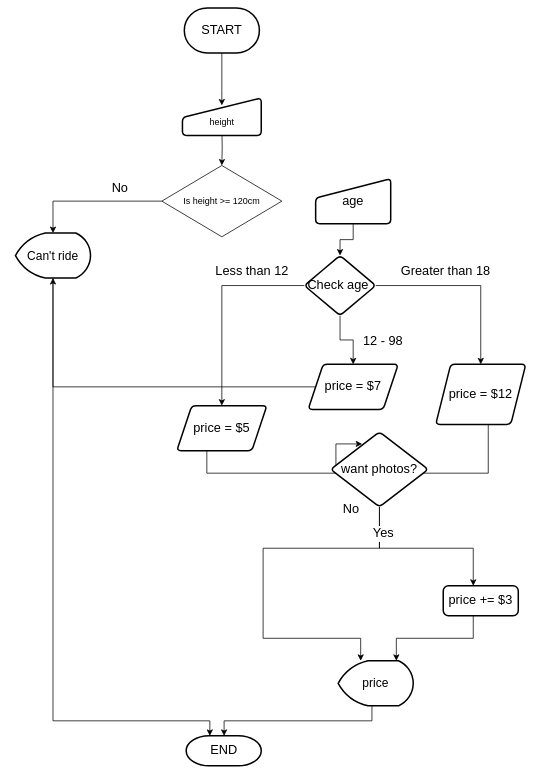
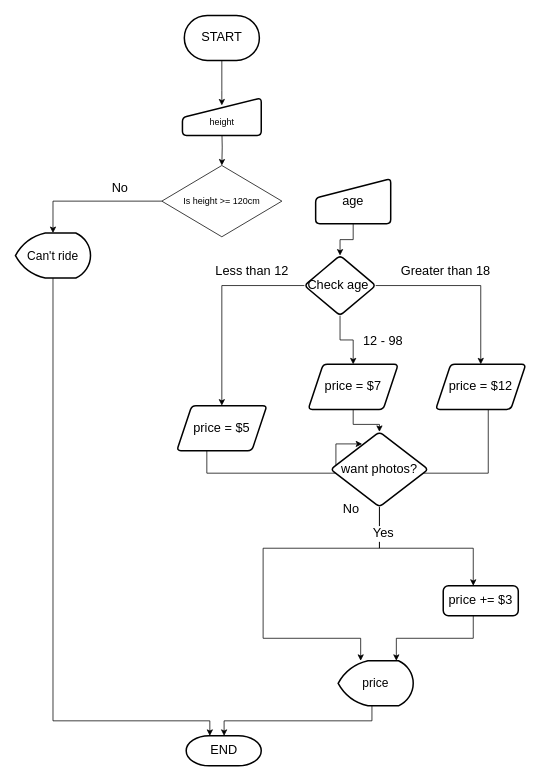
(222, 30) -> (222, 38)
(185, 387) -> (359, 424)
(480, 394) -> (480, 387)
